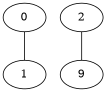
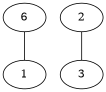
(25, 17) -> (25, 17)
(82, 75) -> (82, 75)
